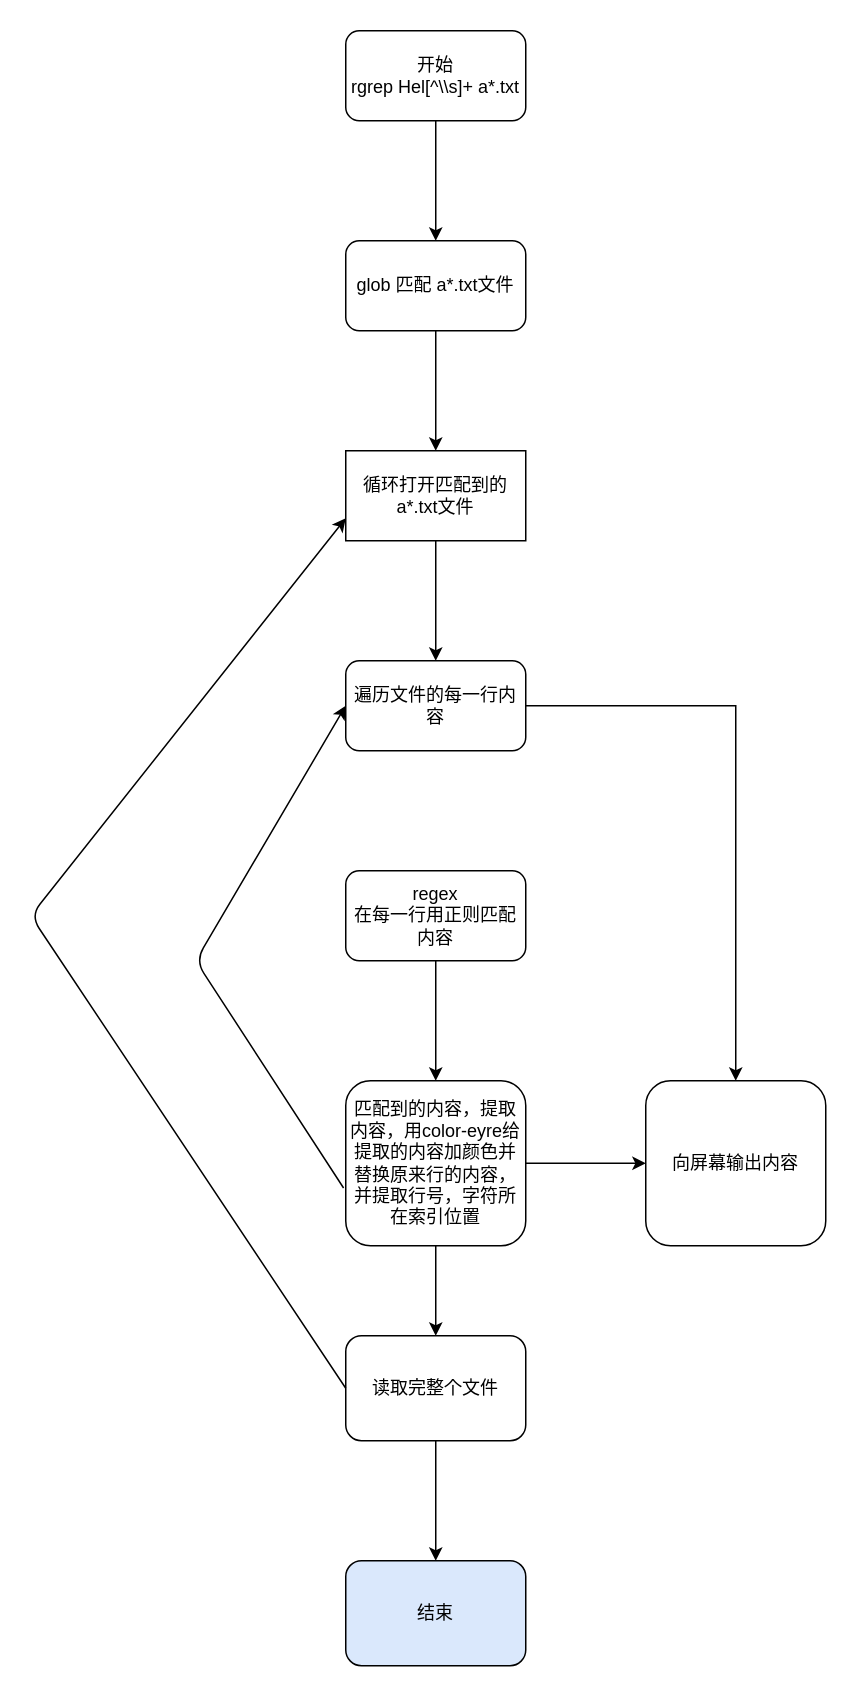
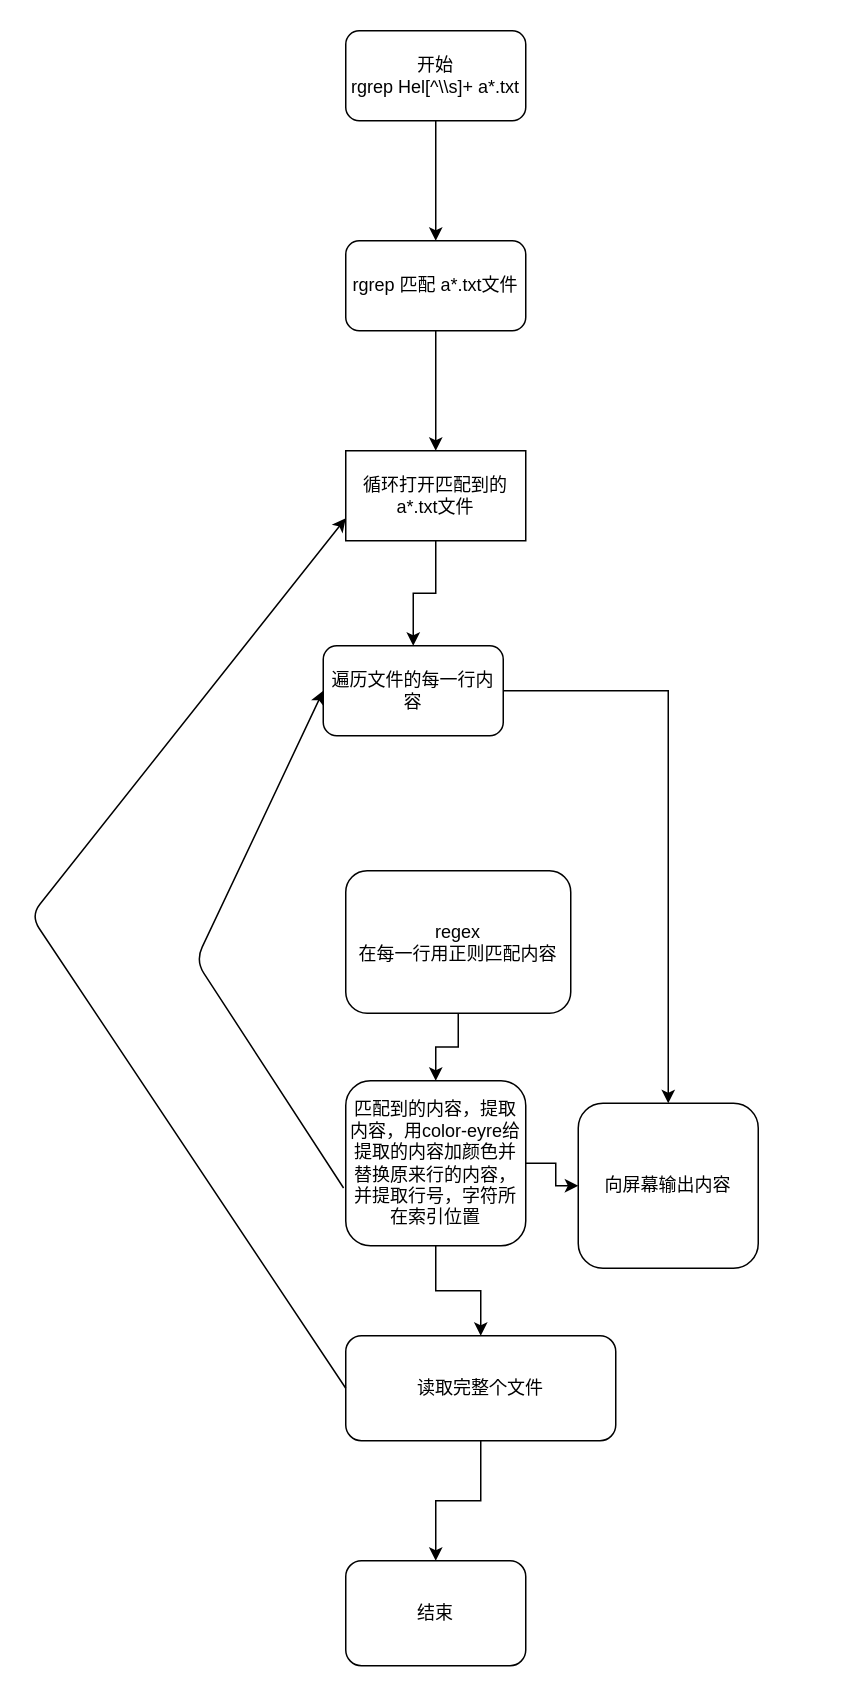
(436, 286) -> (436, 286)
(436, 706) -> (413, 691)
(436, 916) -> (458, 942)
(736, 1163) -> (668, 1186)
(436, 1388) -> (481, 1388)
(436, 1613) -> (436, 1613)
